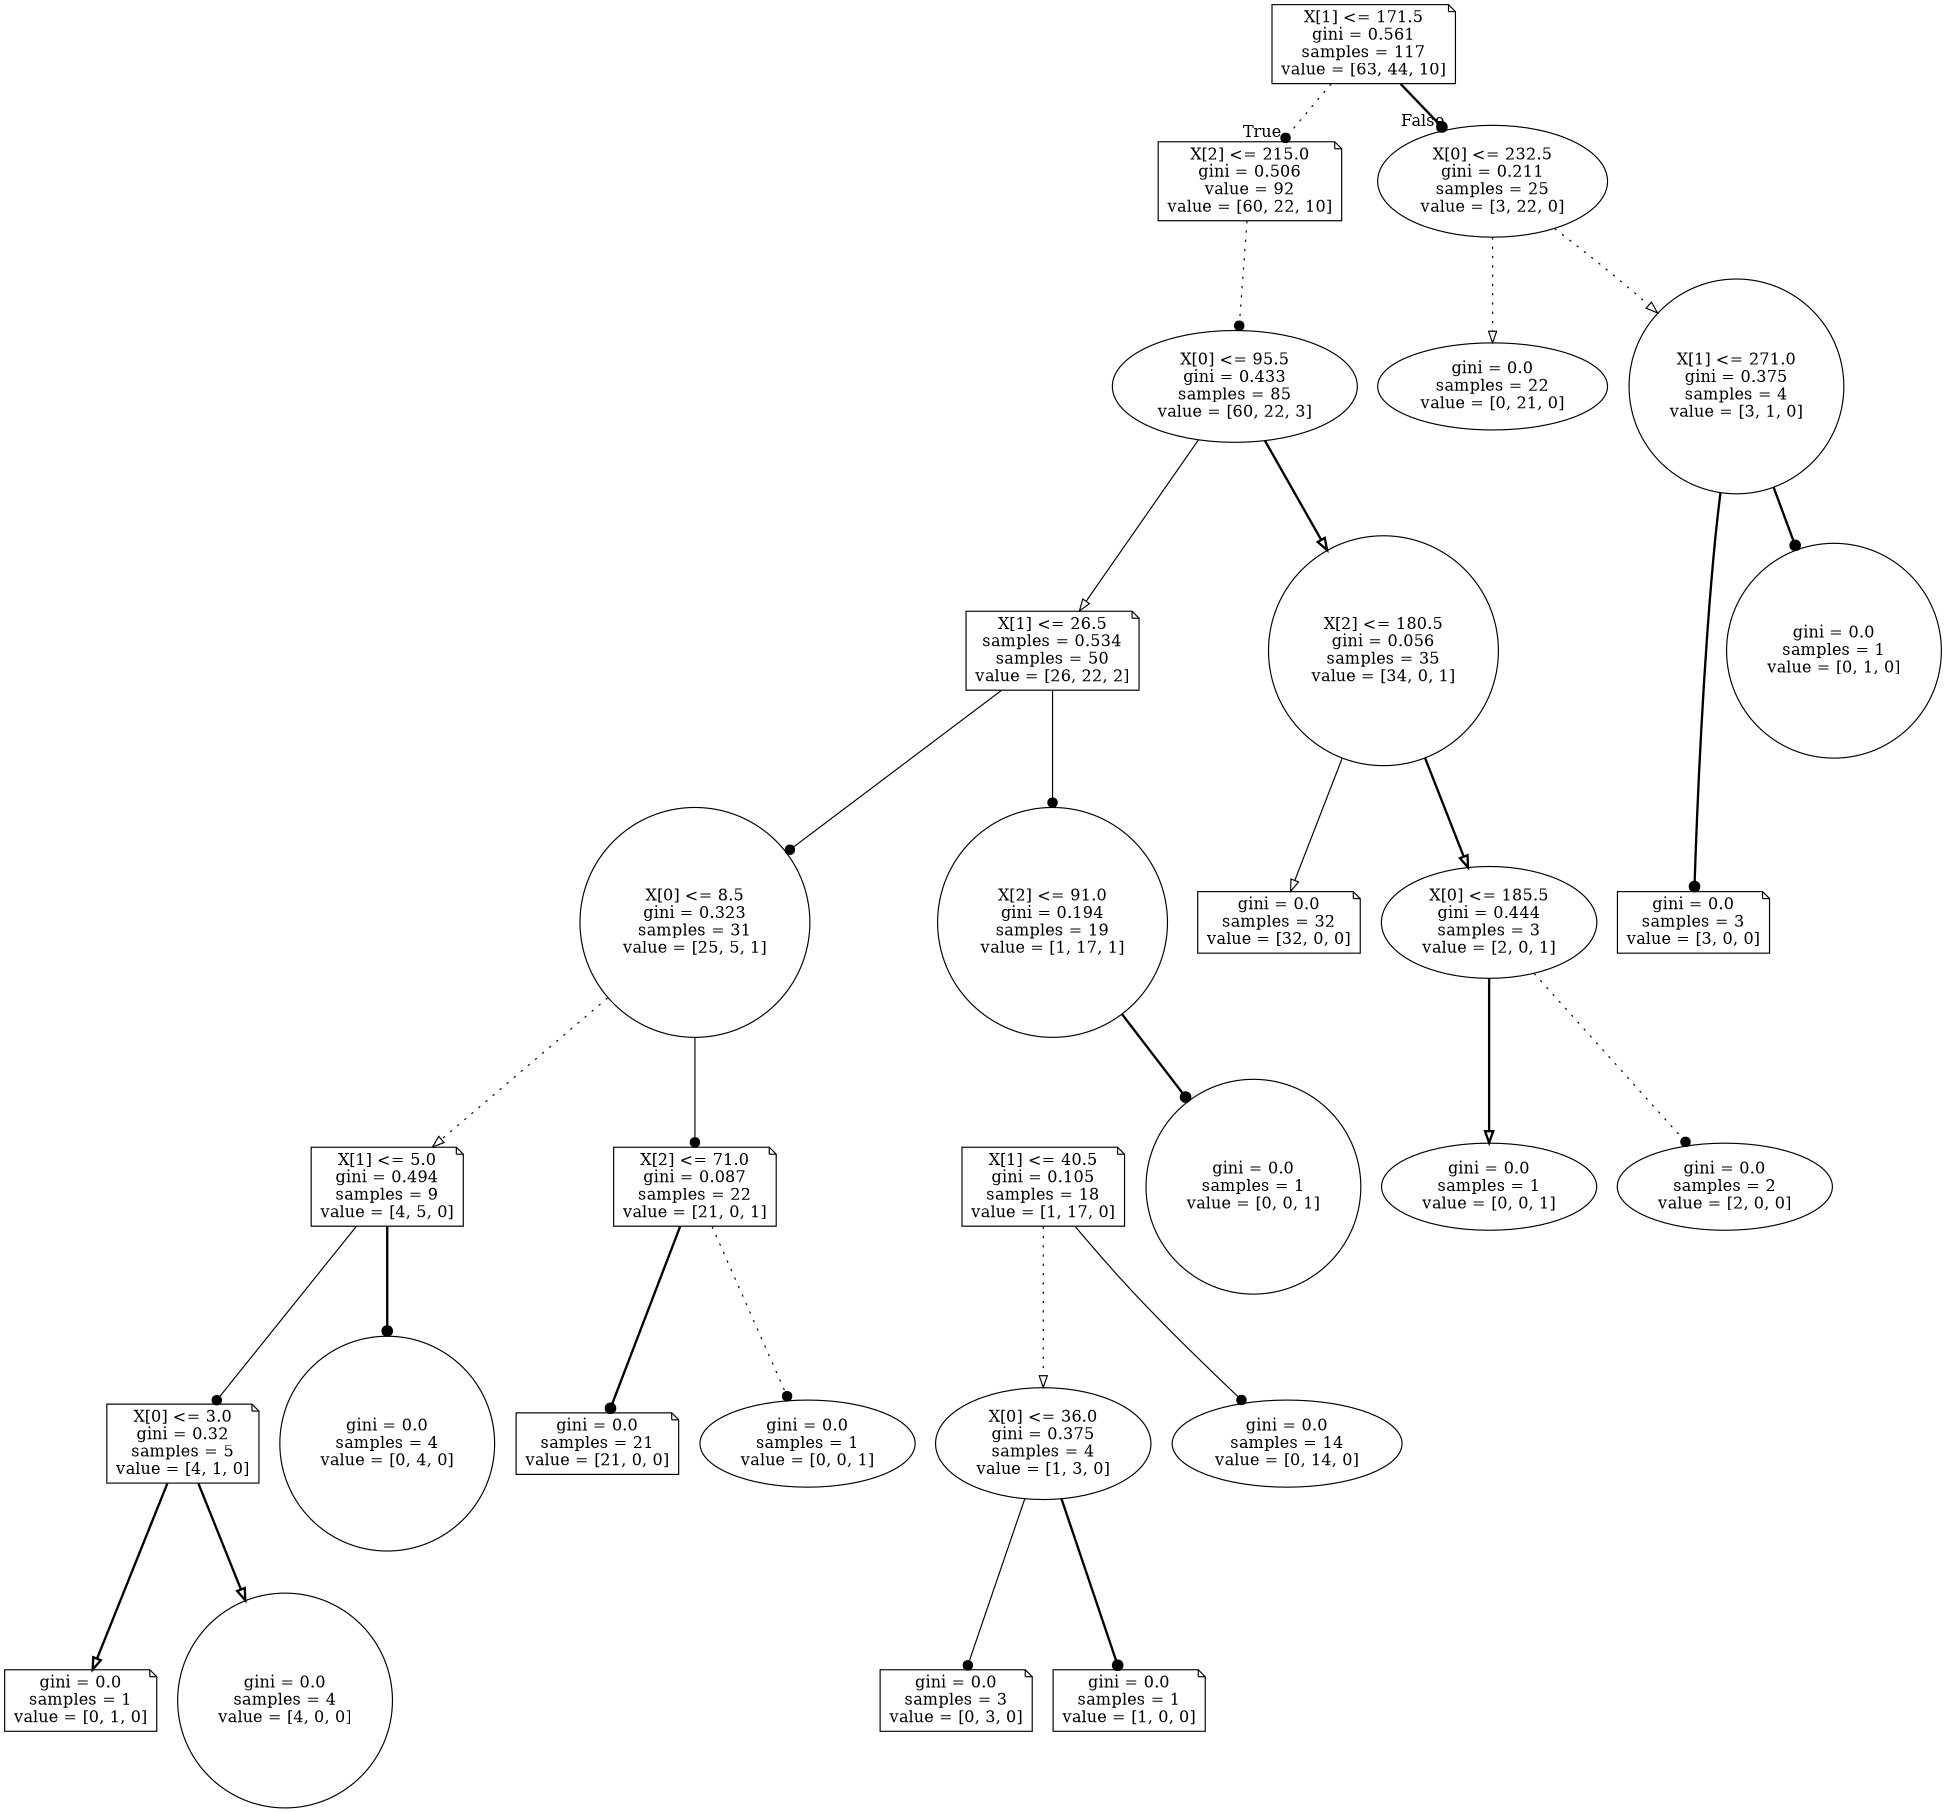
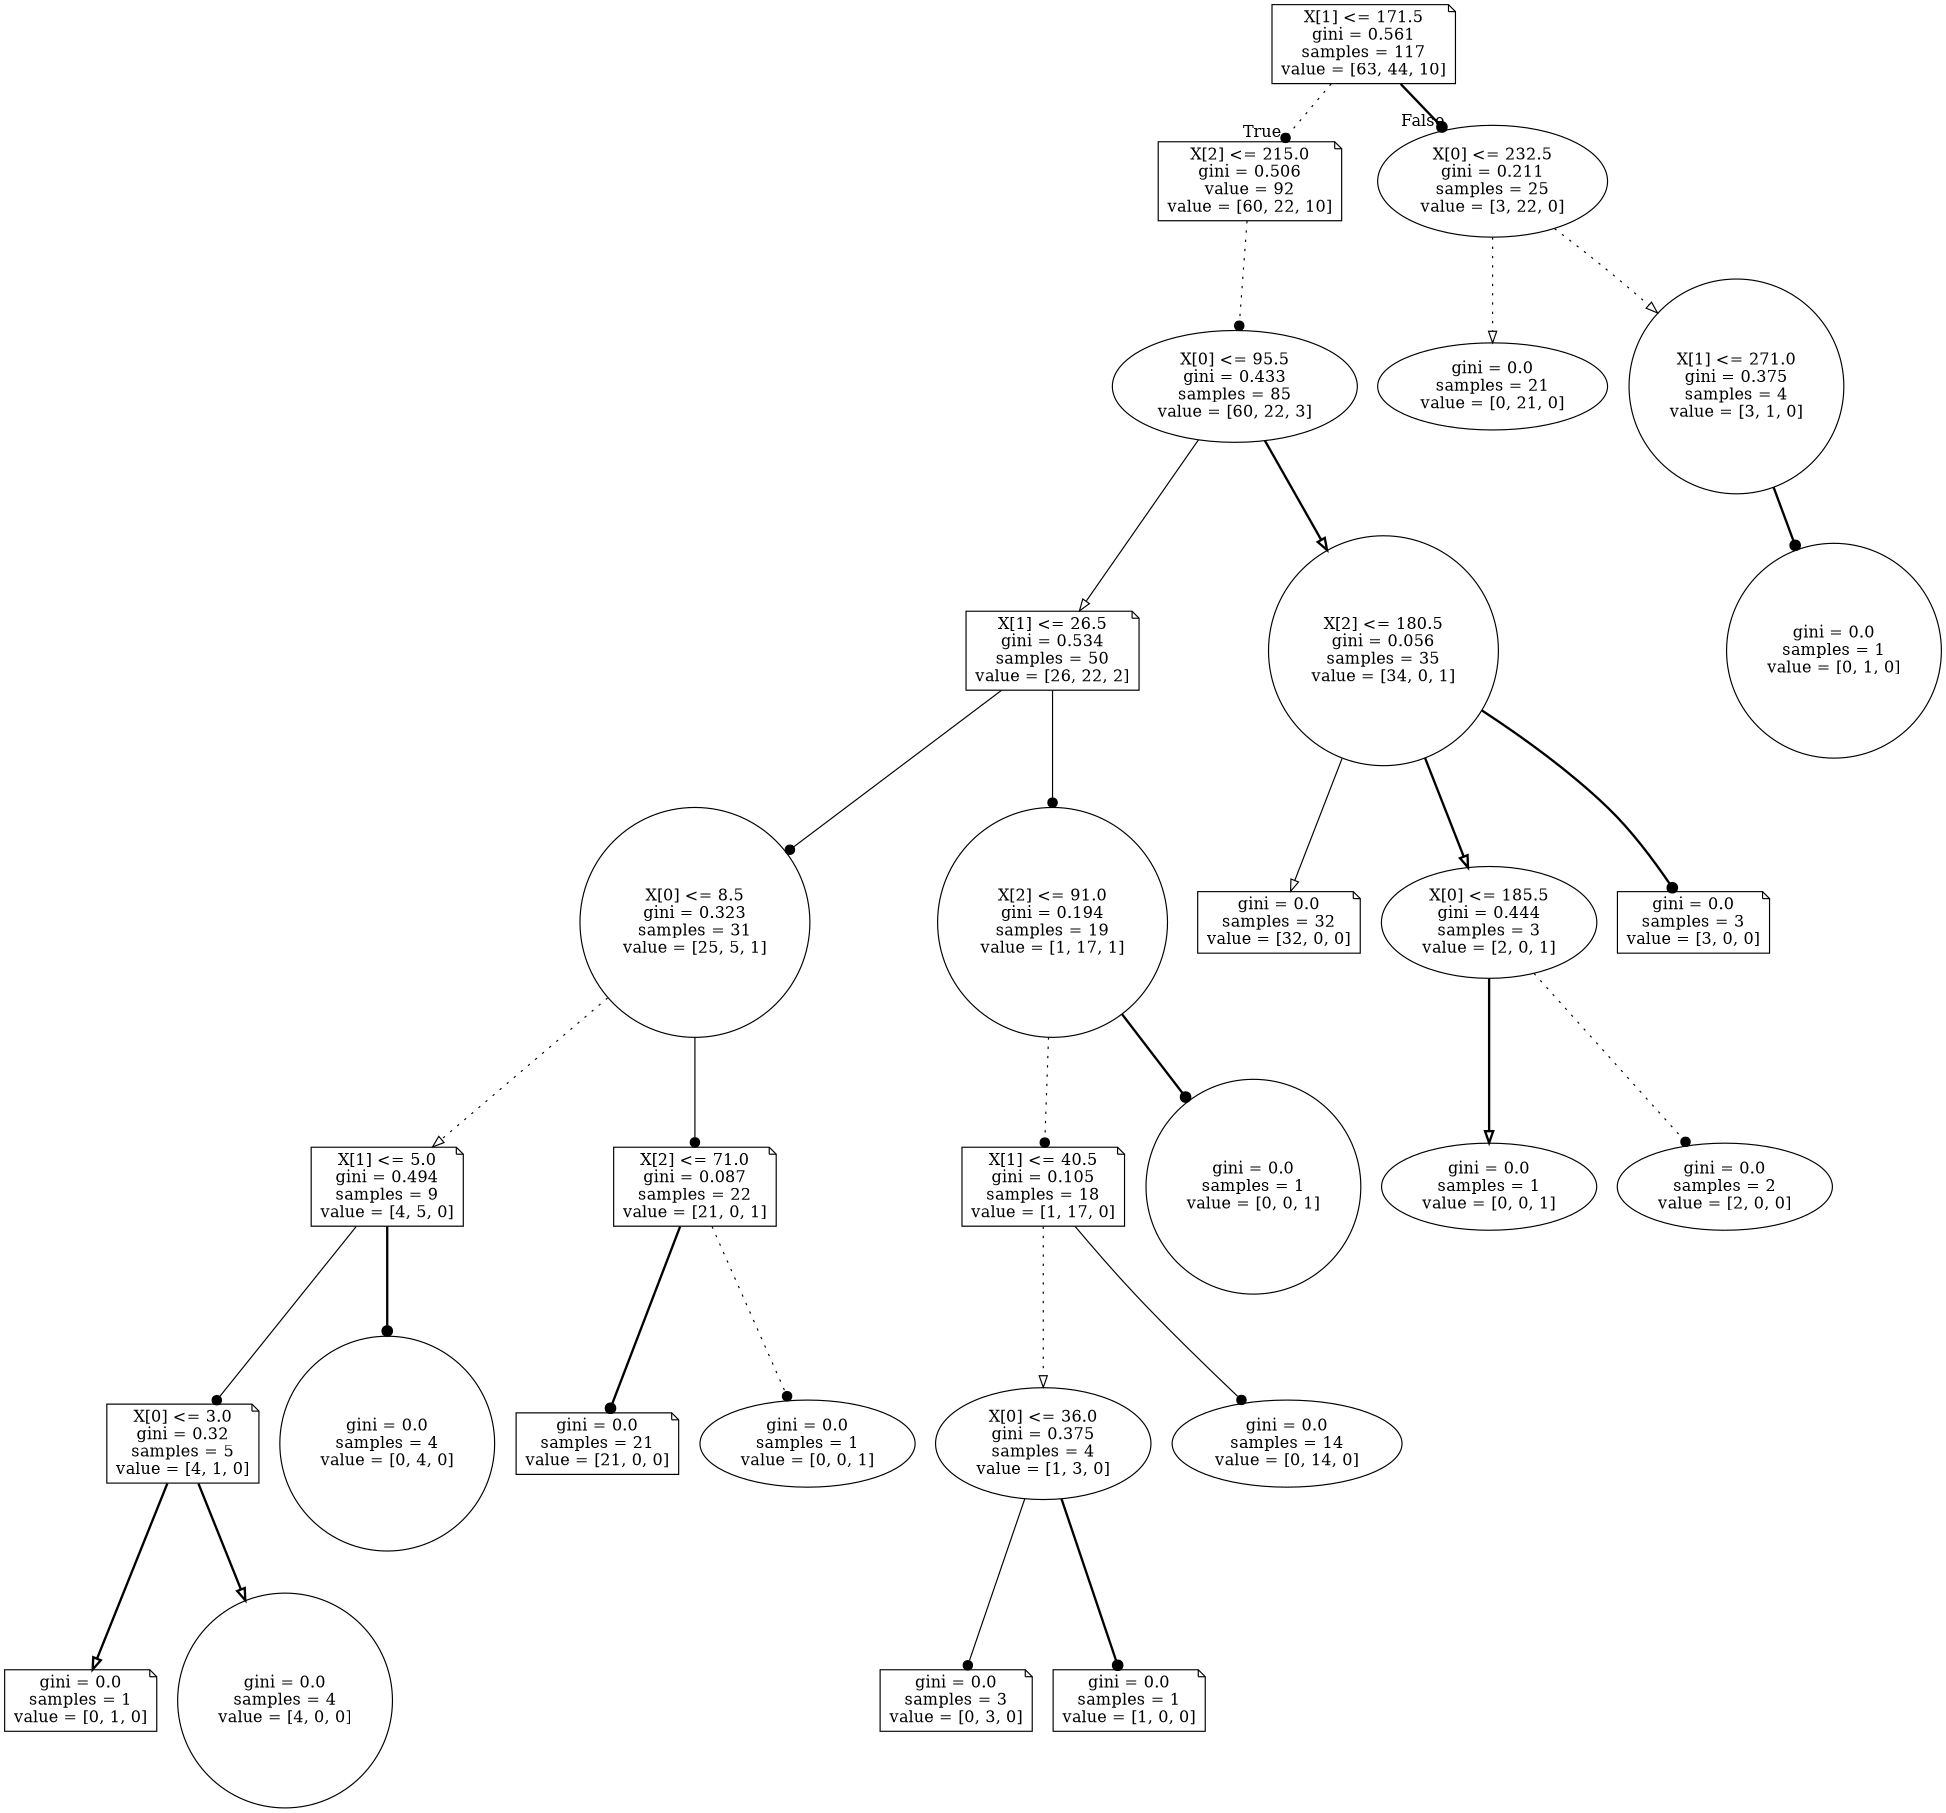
(1493, 386) -> (1493, 386)
(1053, 651) -> (1053, 651)
(1704, 687) -> (1585, 787)
none -> (1047, 1087)
